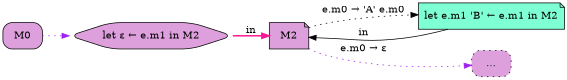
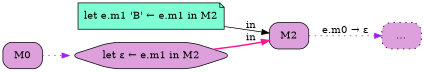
(359, 18) -> none
(289, 36) -> (289, 36)
